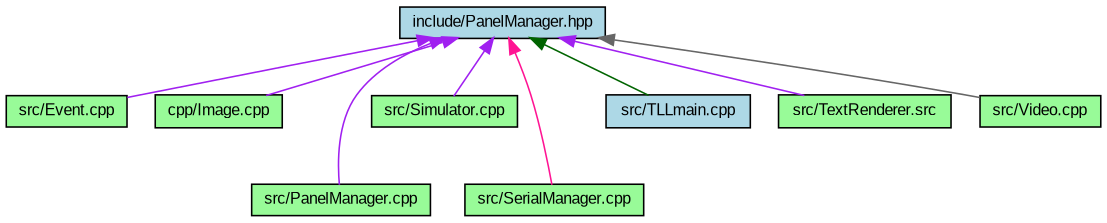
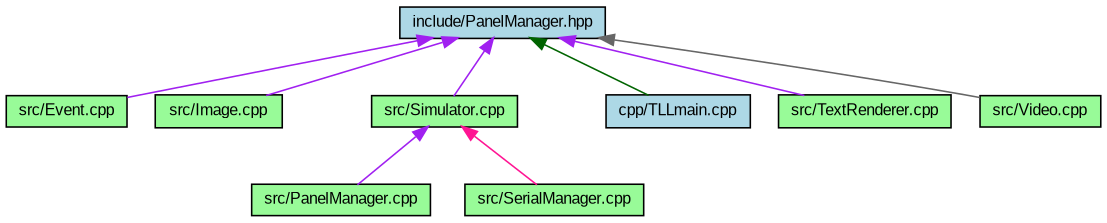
(356, 96) -> (387, 161)
(219, 111) -> (219, 111)
(678, 111) -> (678, 111)
(865, 111) -> (865, 111)
(537, 118) -> (506, 161)
